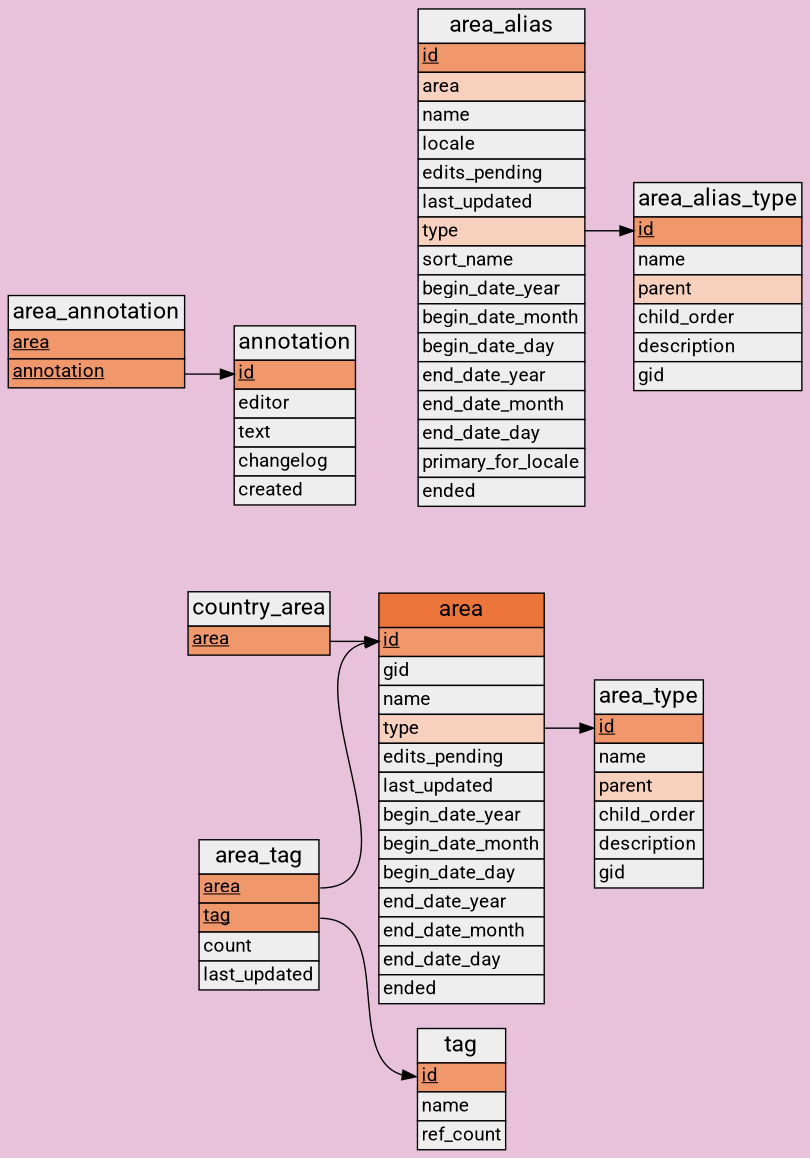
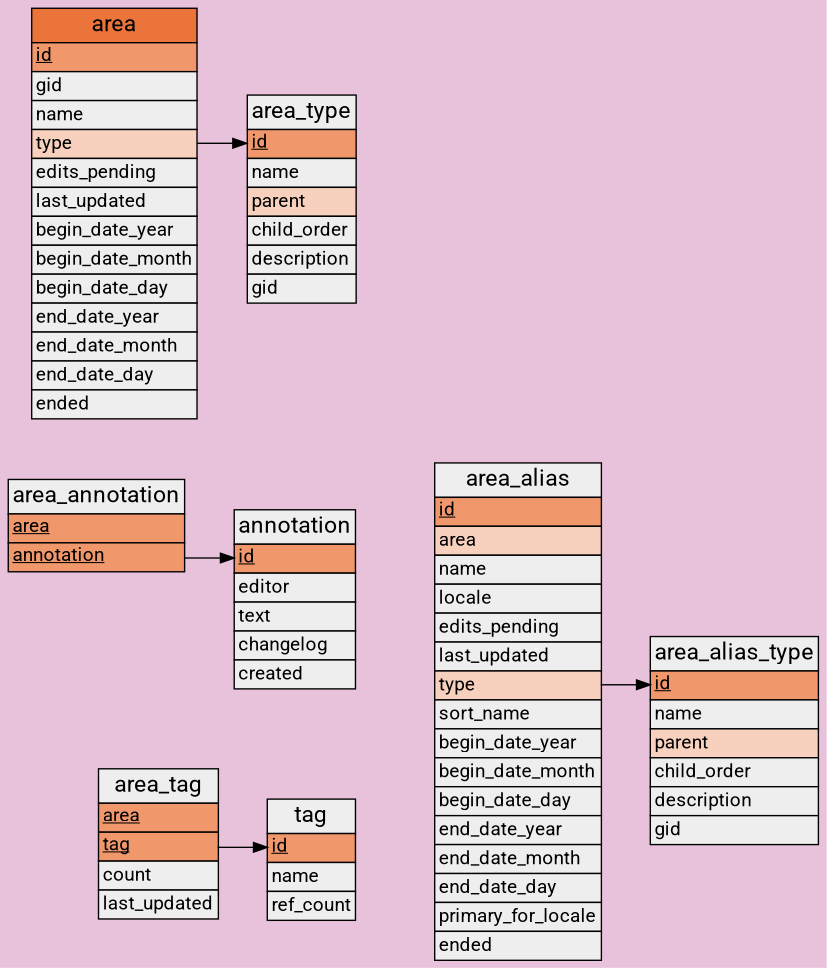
(258, 623) -> none
(351, 771) -> none
